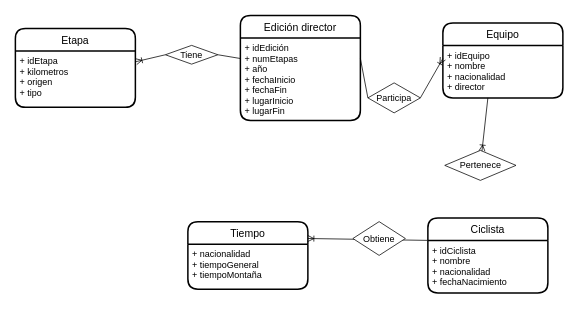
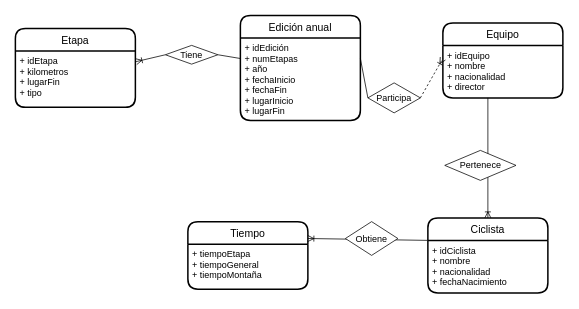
(300, 27) -> (300, 27)
(40, 61) -> (40, 61)
(430, 80) -> (430, 80)
(485, 128) -> (488, 129)
(379, 239) -> (372, 239)
(223, 254) -> (222, 254)
